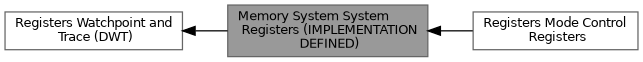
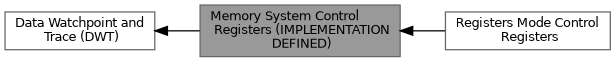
(94, 31) -> (80, 31)
(328, 31) -> (300, 31)
